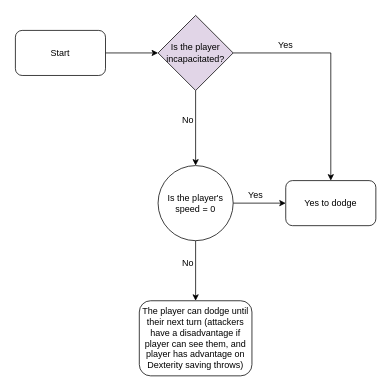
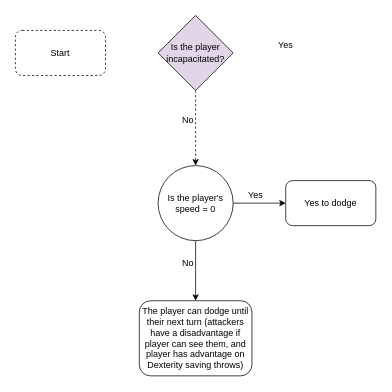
(60, 53) -> (60, 53)
(151, 53) -> none
(330, 113) -> none
(195, 124) -> (195, 124)
